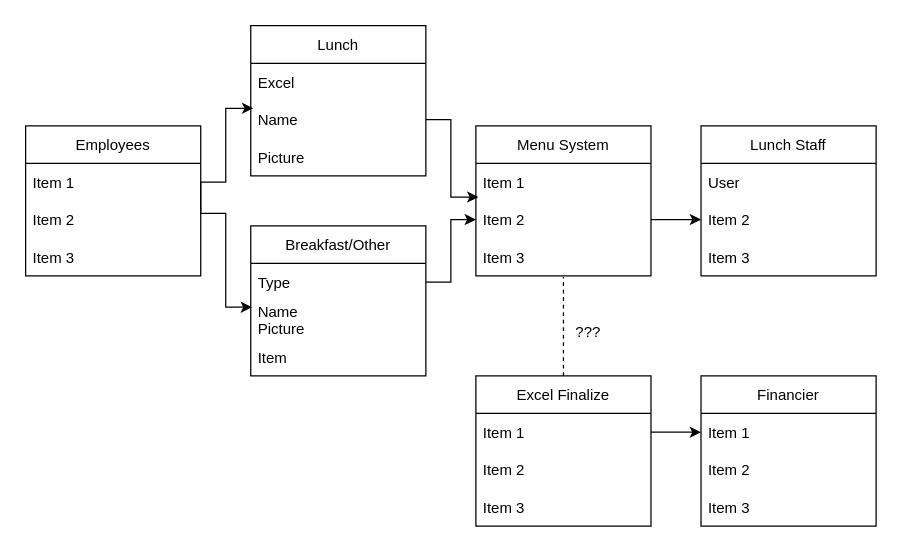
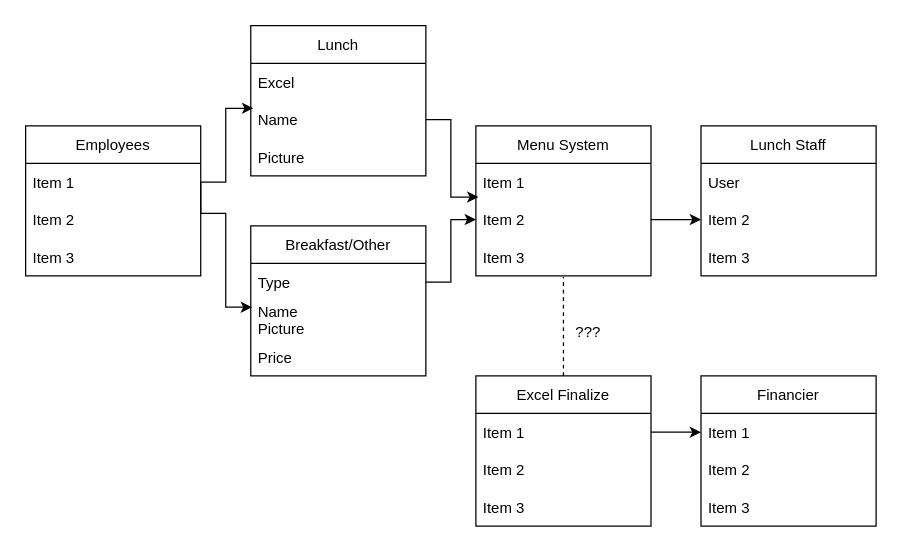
(274, 358) -> (277, 358)
